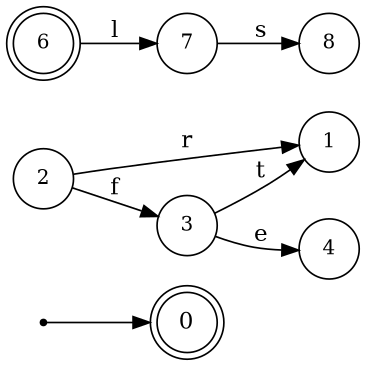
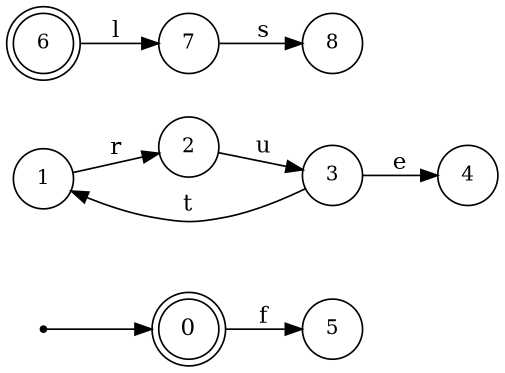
(178, 160) -> (108, 165)
(115, 188) -> (264, 146)
none -> (332, 329)
